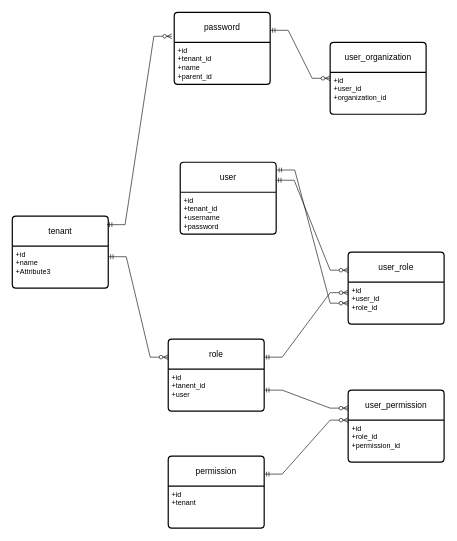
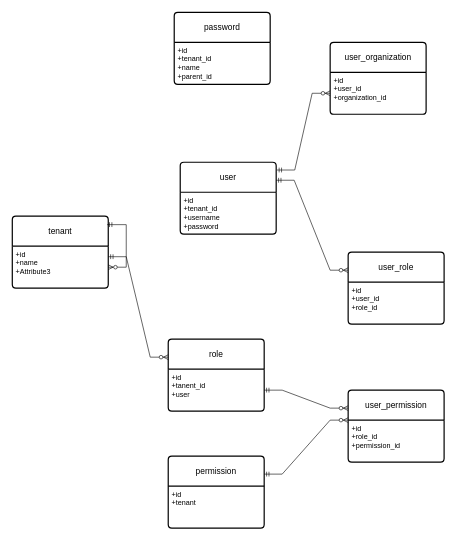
(300, 53) -> none
(141, 123) -> (126, 238)
(321, 267) -> (305, 125)
(310, 320) -> none
